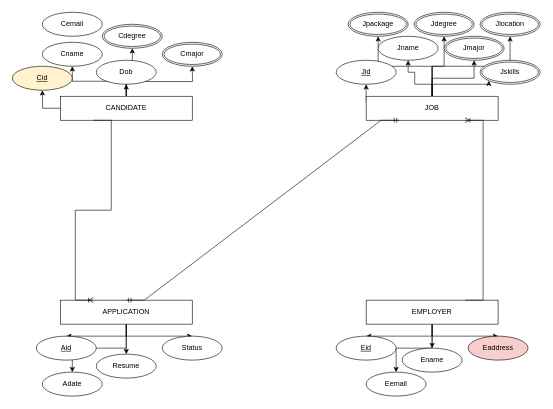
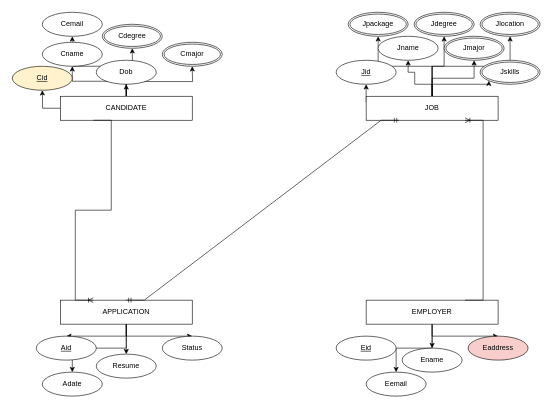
none -> (72, 41)
(371, 336) -> none
